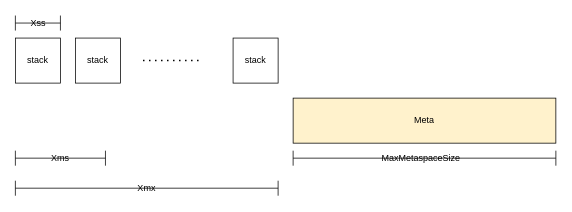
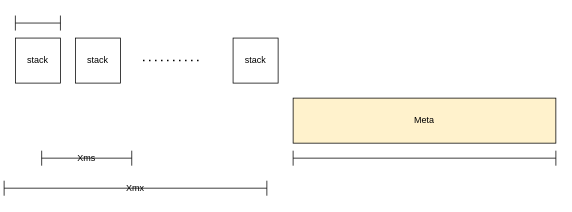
(38, 23) -> none
(60, 158) -> (87, 158)
(420, 158) -> none
(147, 188) -> (135, 188)
